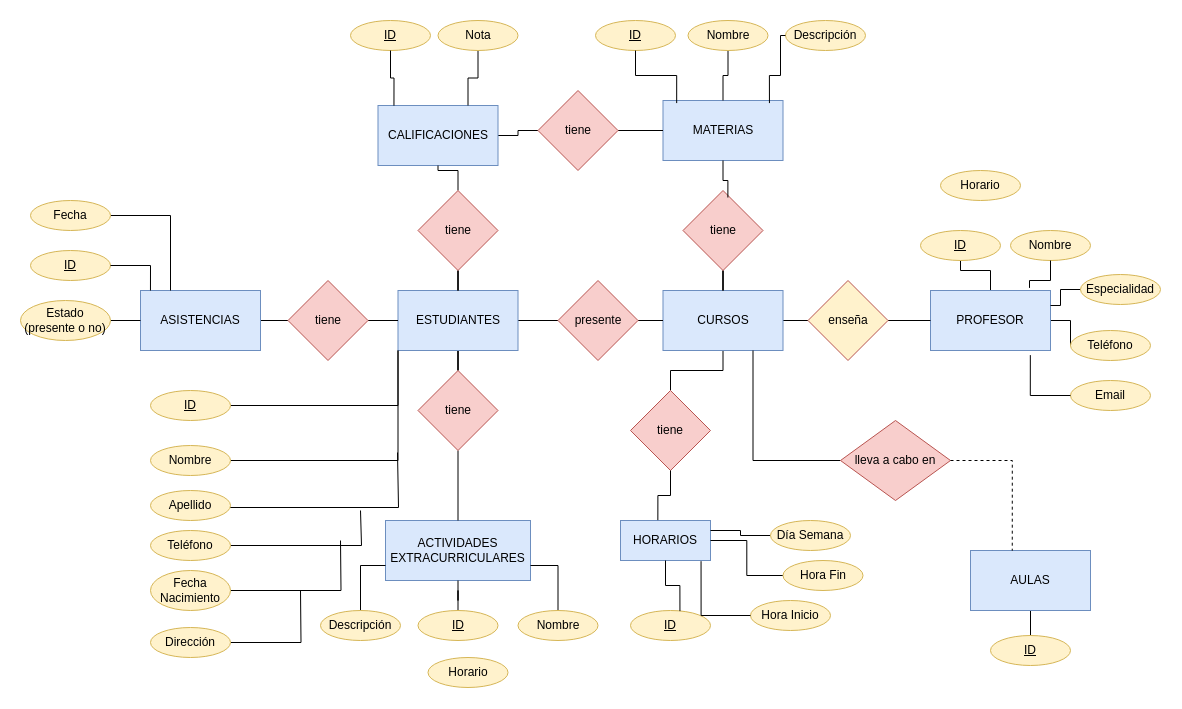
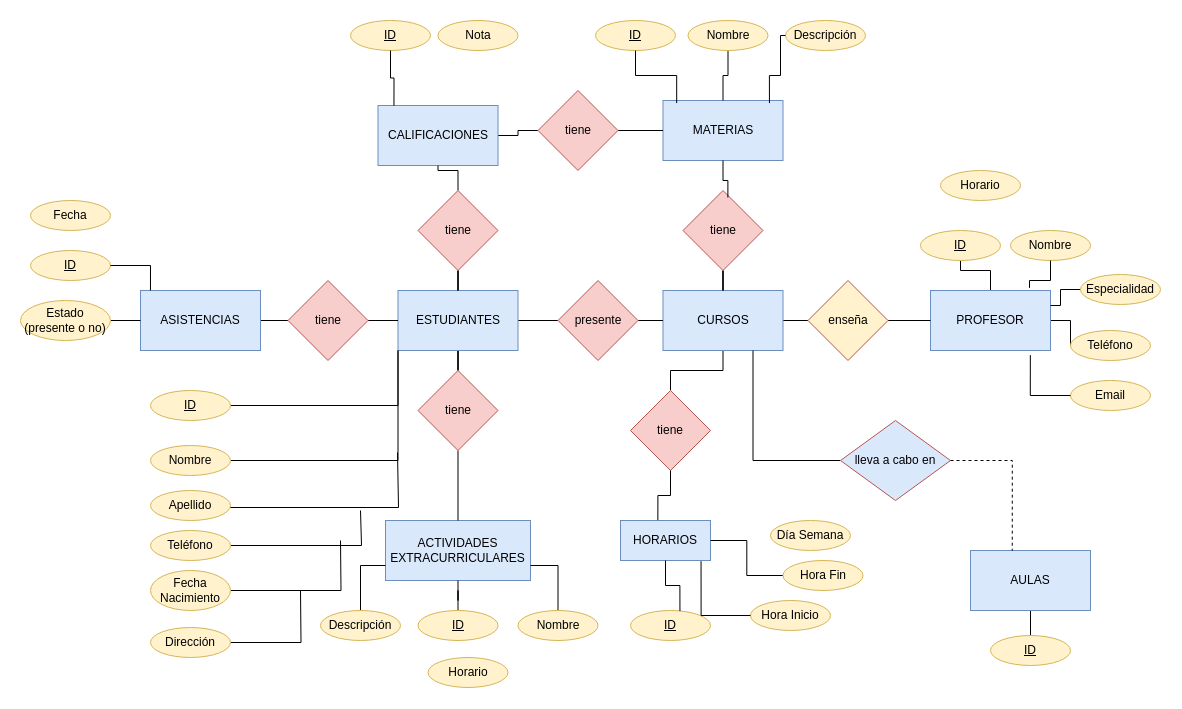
(473, 78) -> none
(171, 223) -> none
(896, 461) -> (896, 461)
(741, 534) -> none
